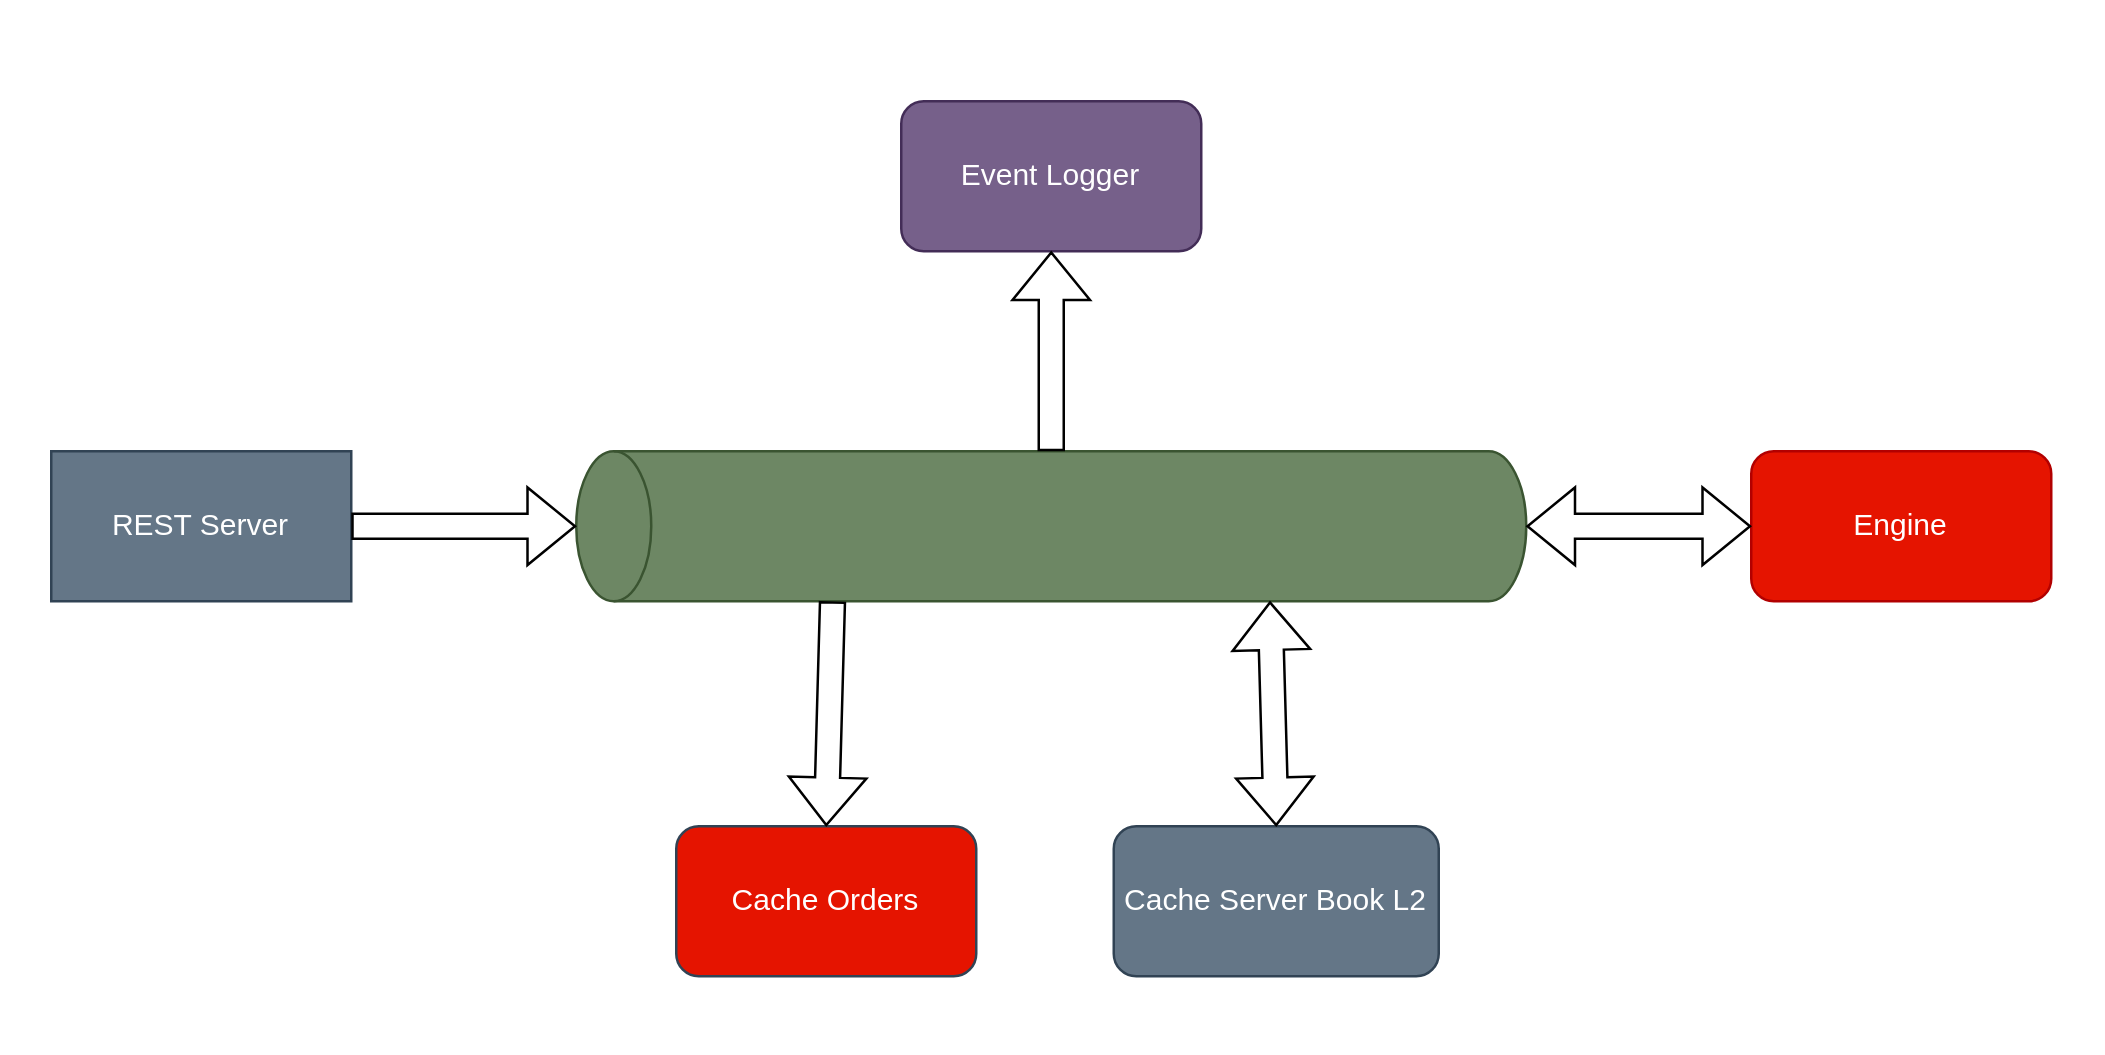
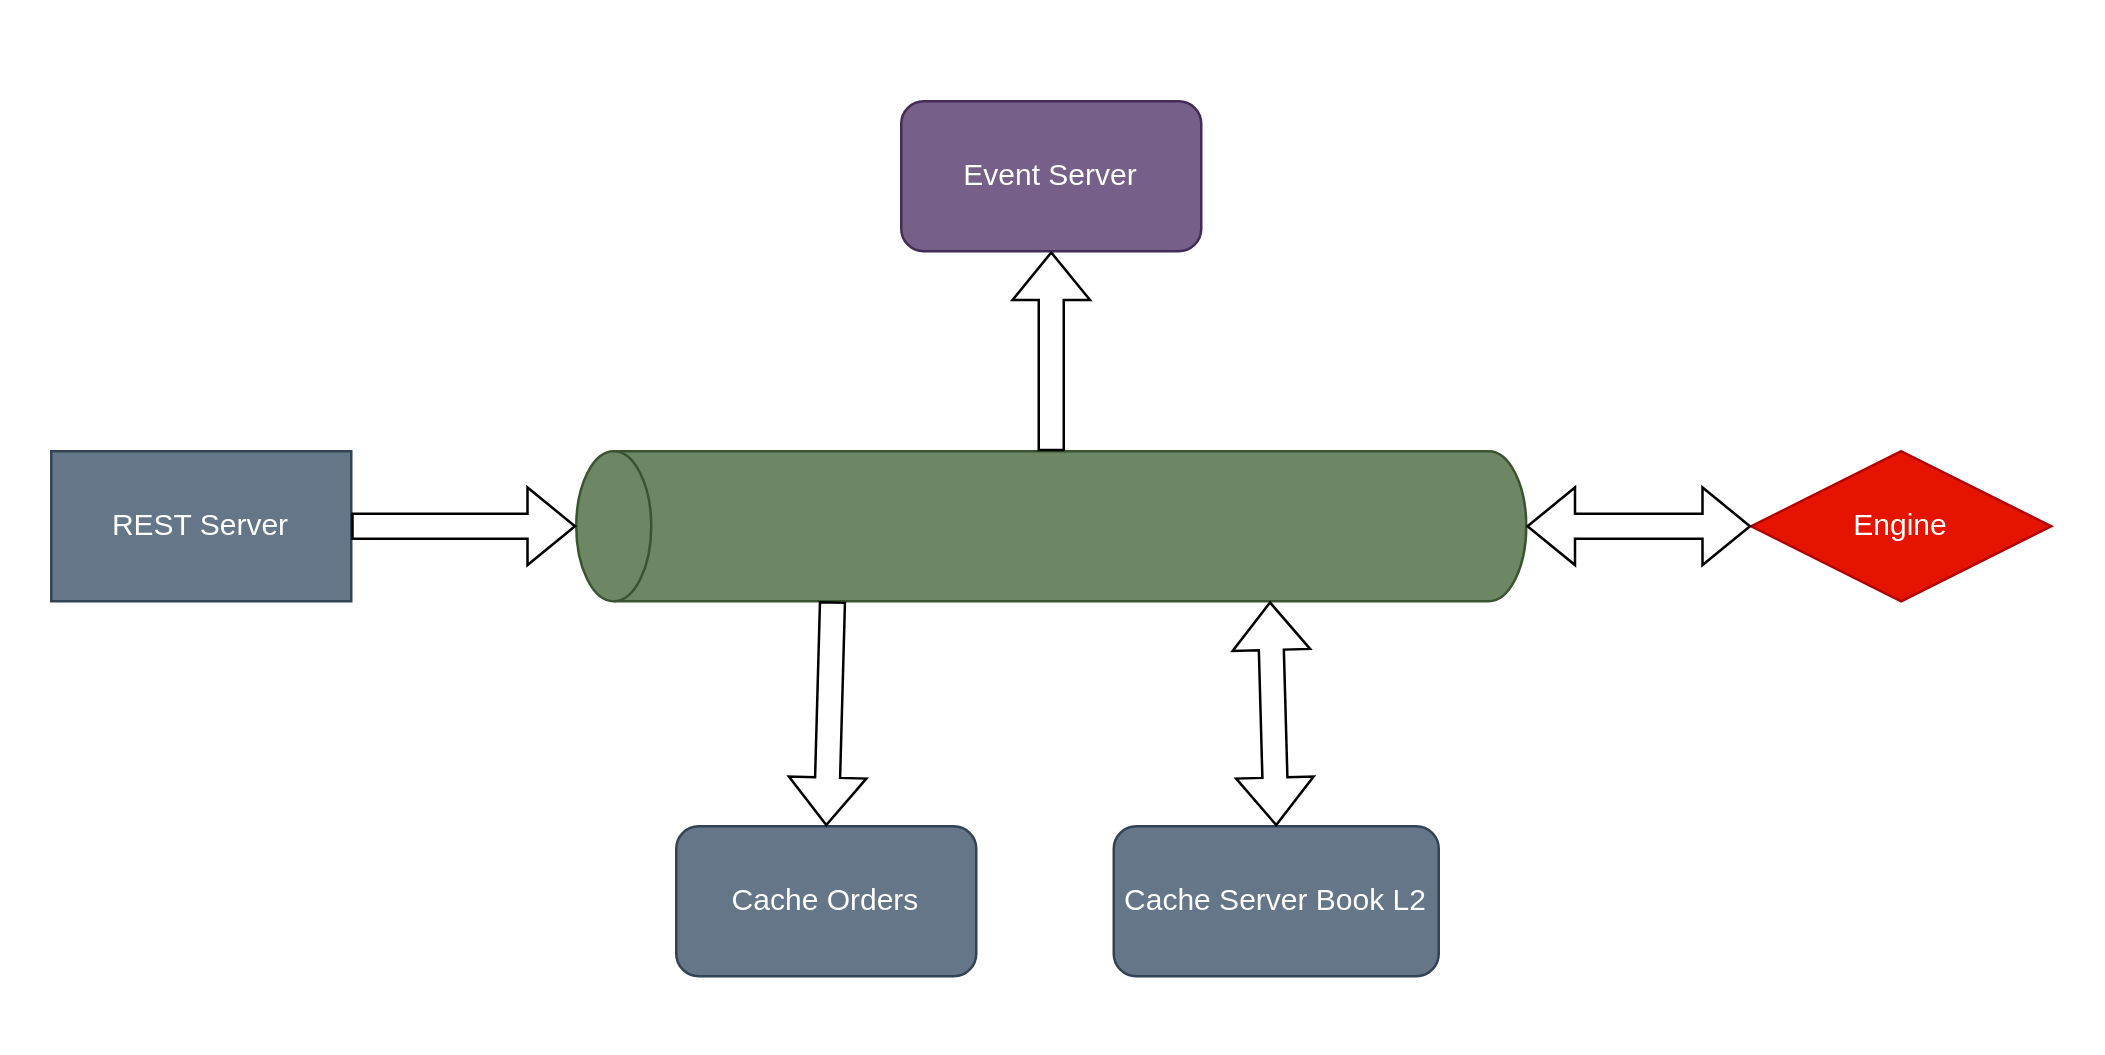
(1051, 176) -> (1051, 176)
(1901, 526) -> (1901, 526)
(826, 901) -> (826, 901)
